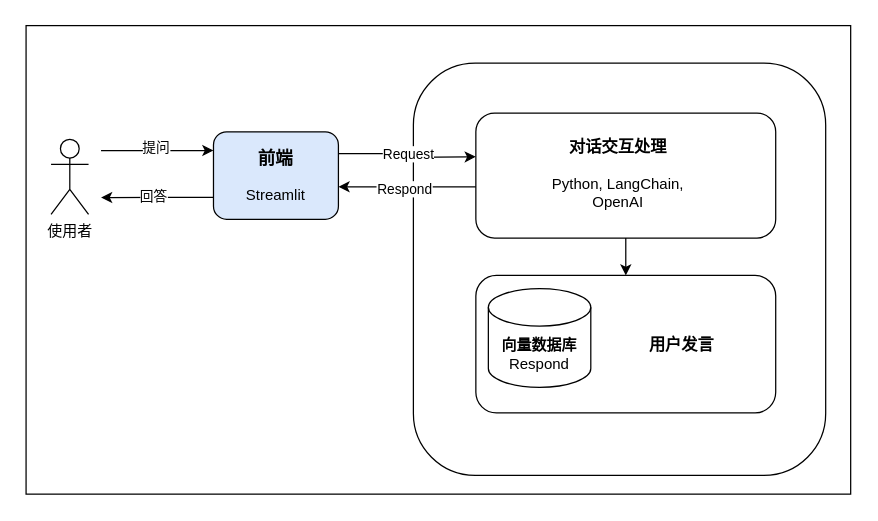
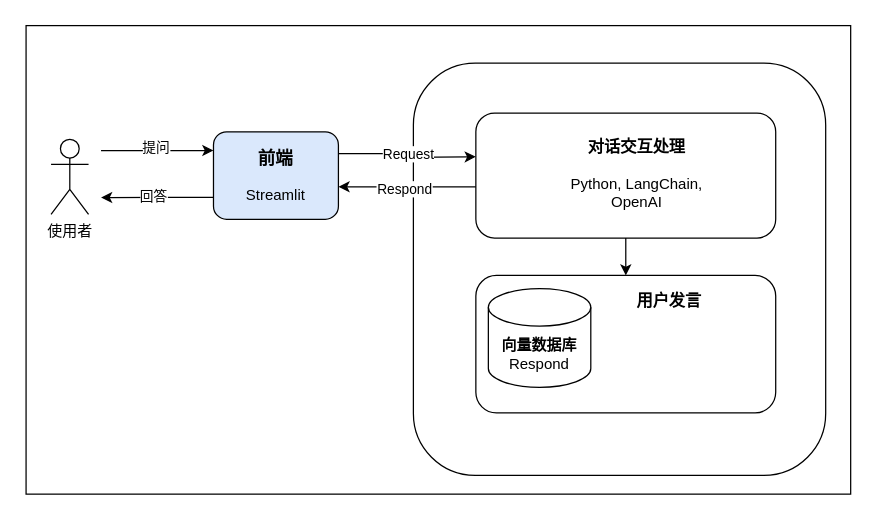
(618, 174) -> (637, 174)
(682, 344) -> (669, 301)
